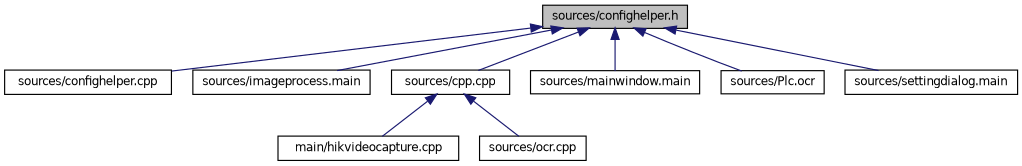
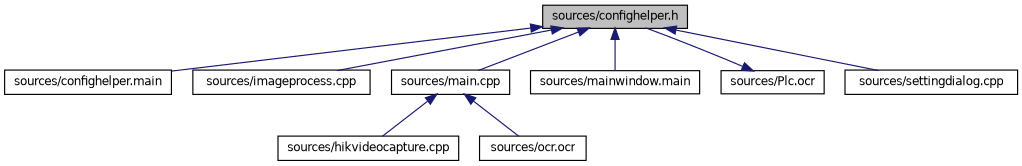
(693, 52) -> (694, 47)
(88, 82) -> (88, 82)
(281, 82) -> (281, 82)
(451, 82) -> (451, 82)
(931, 82) -> (931, 82)
(368, 148) -> (368, 148)
(533, 148) -> (533, 148)
